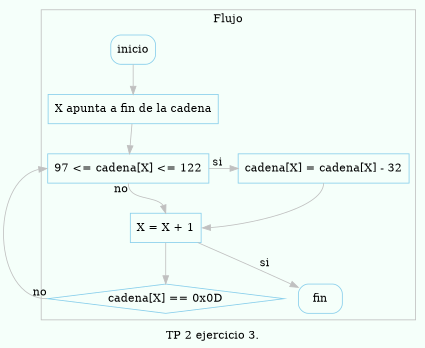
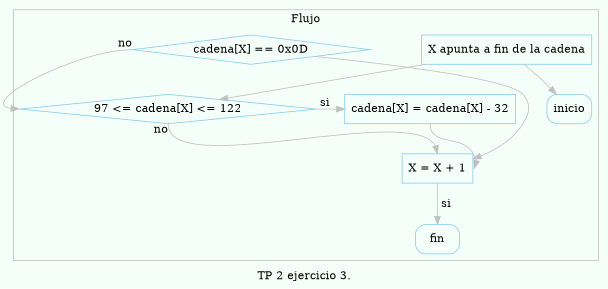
(133, 75) -> (538, 76)
(128, 168) -> (168, 109)
(166, 259) -> (463, 76)
